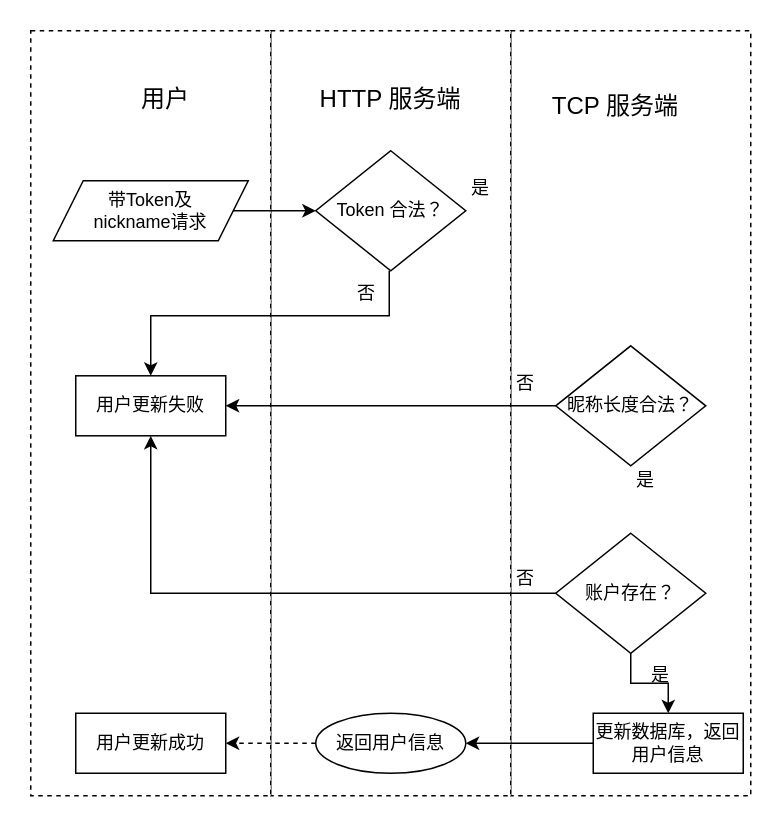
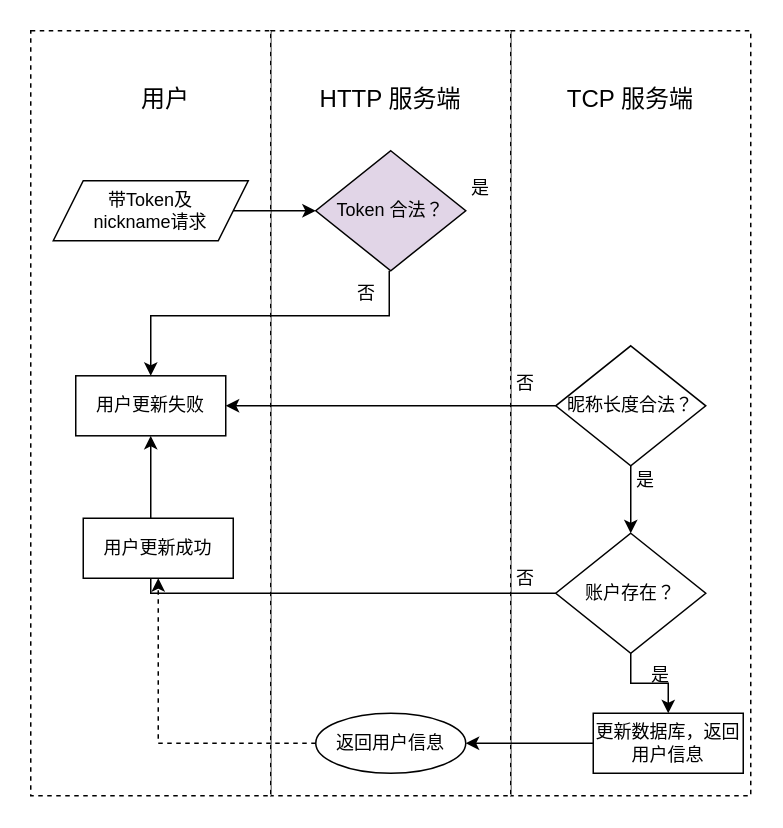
(616, 106) -> (631, 98)
(391, 211) -> (391, 211)
none -> (631, 494)
(151, 743) -> (158, 548)
